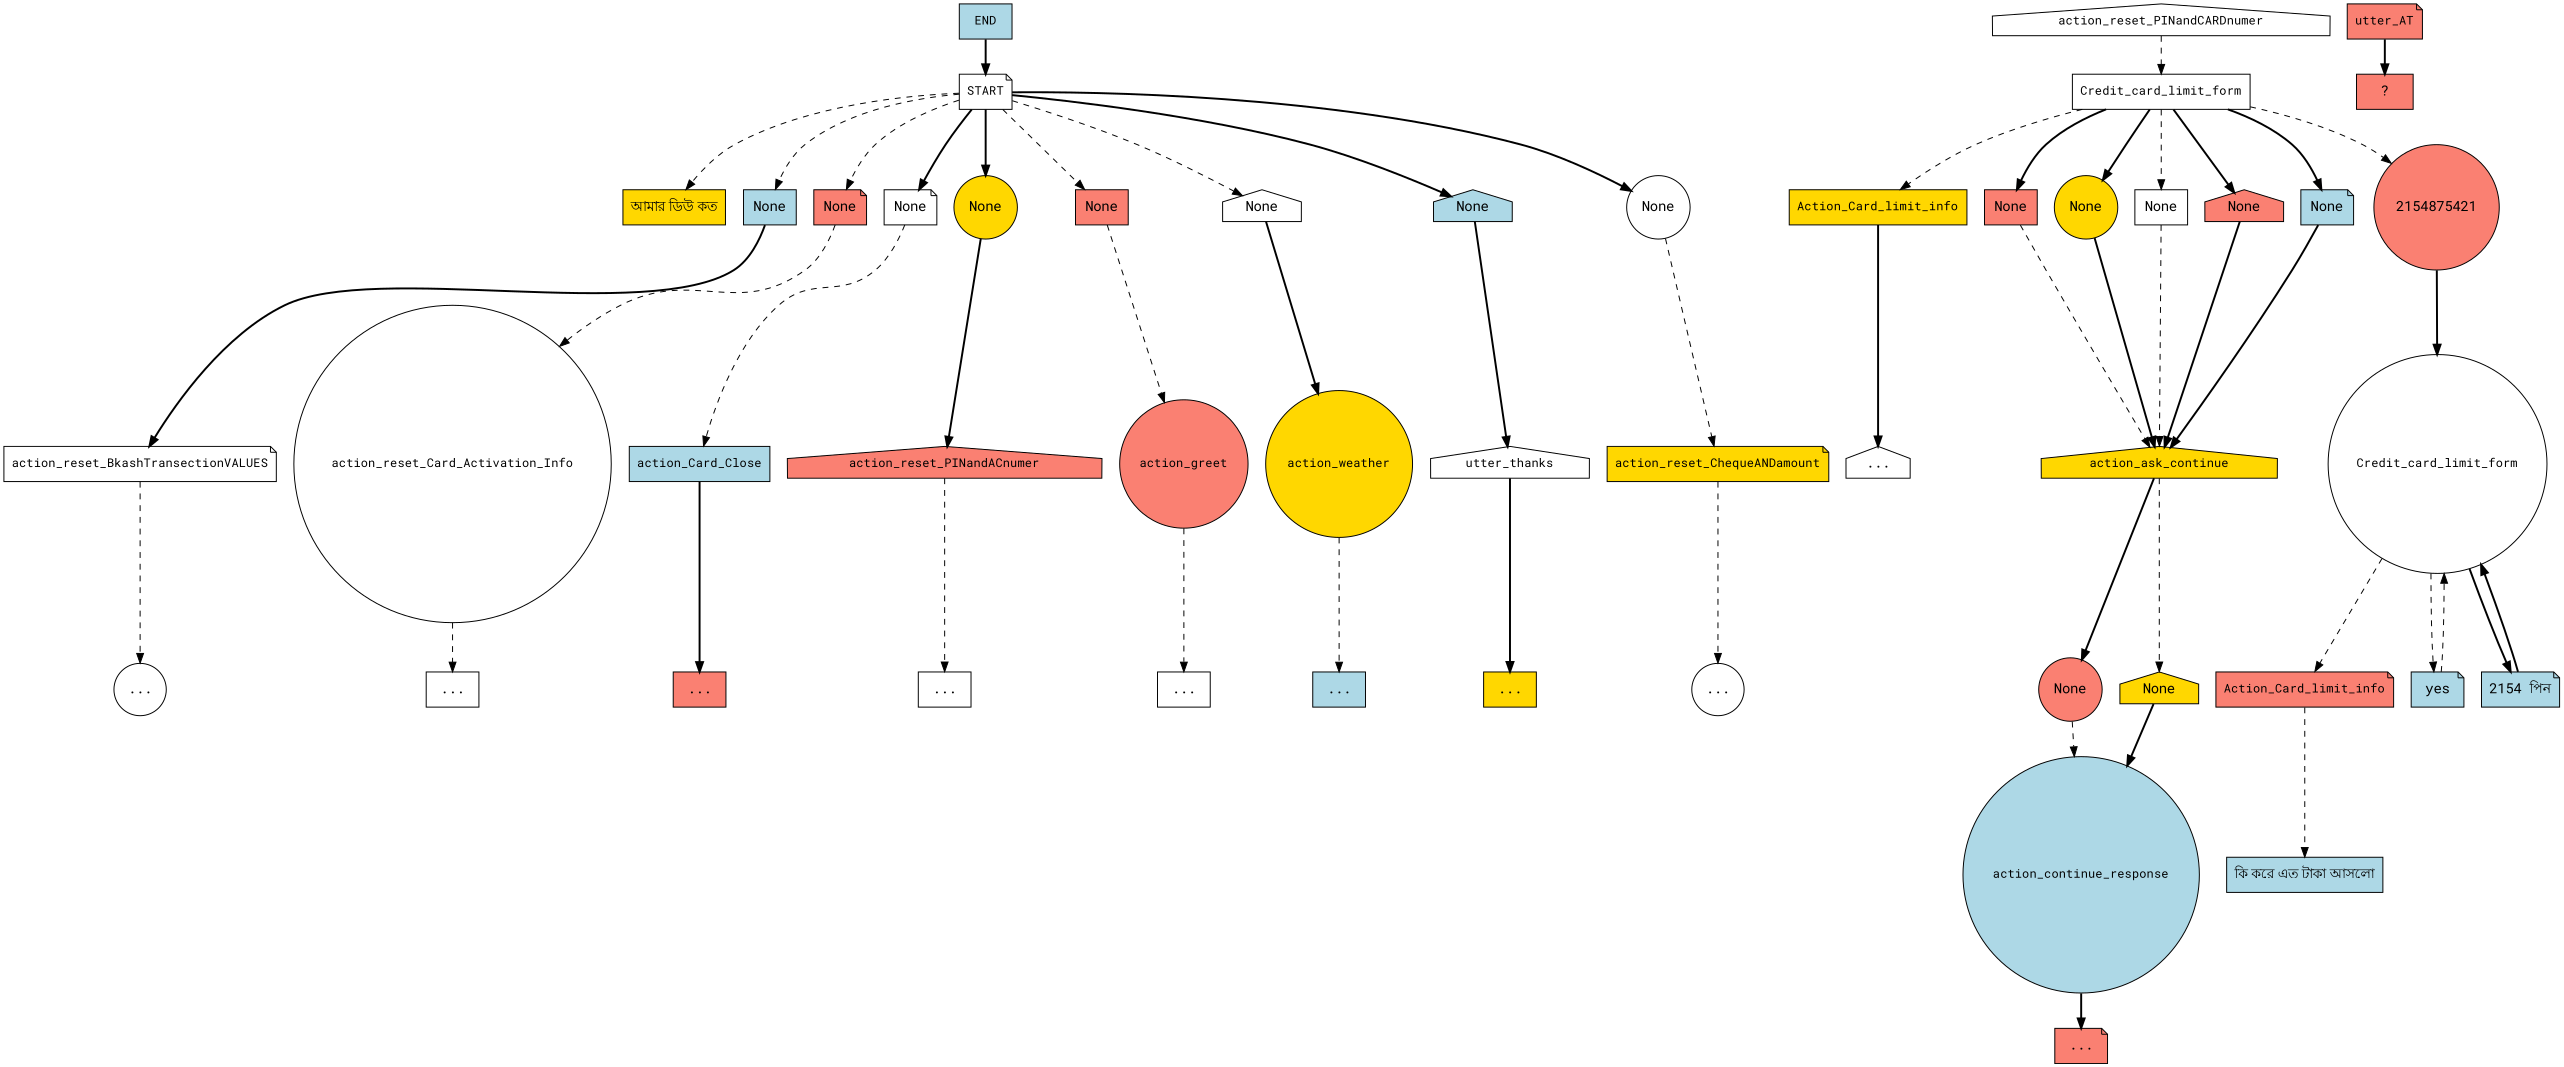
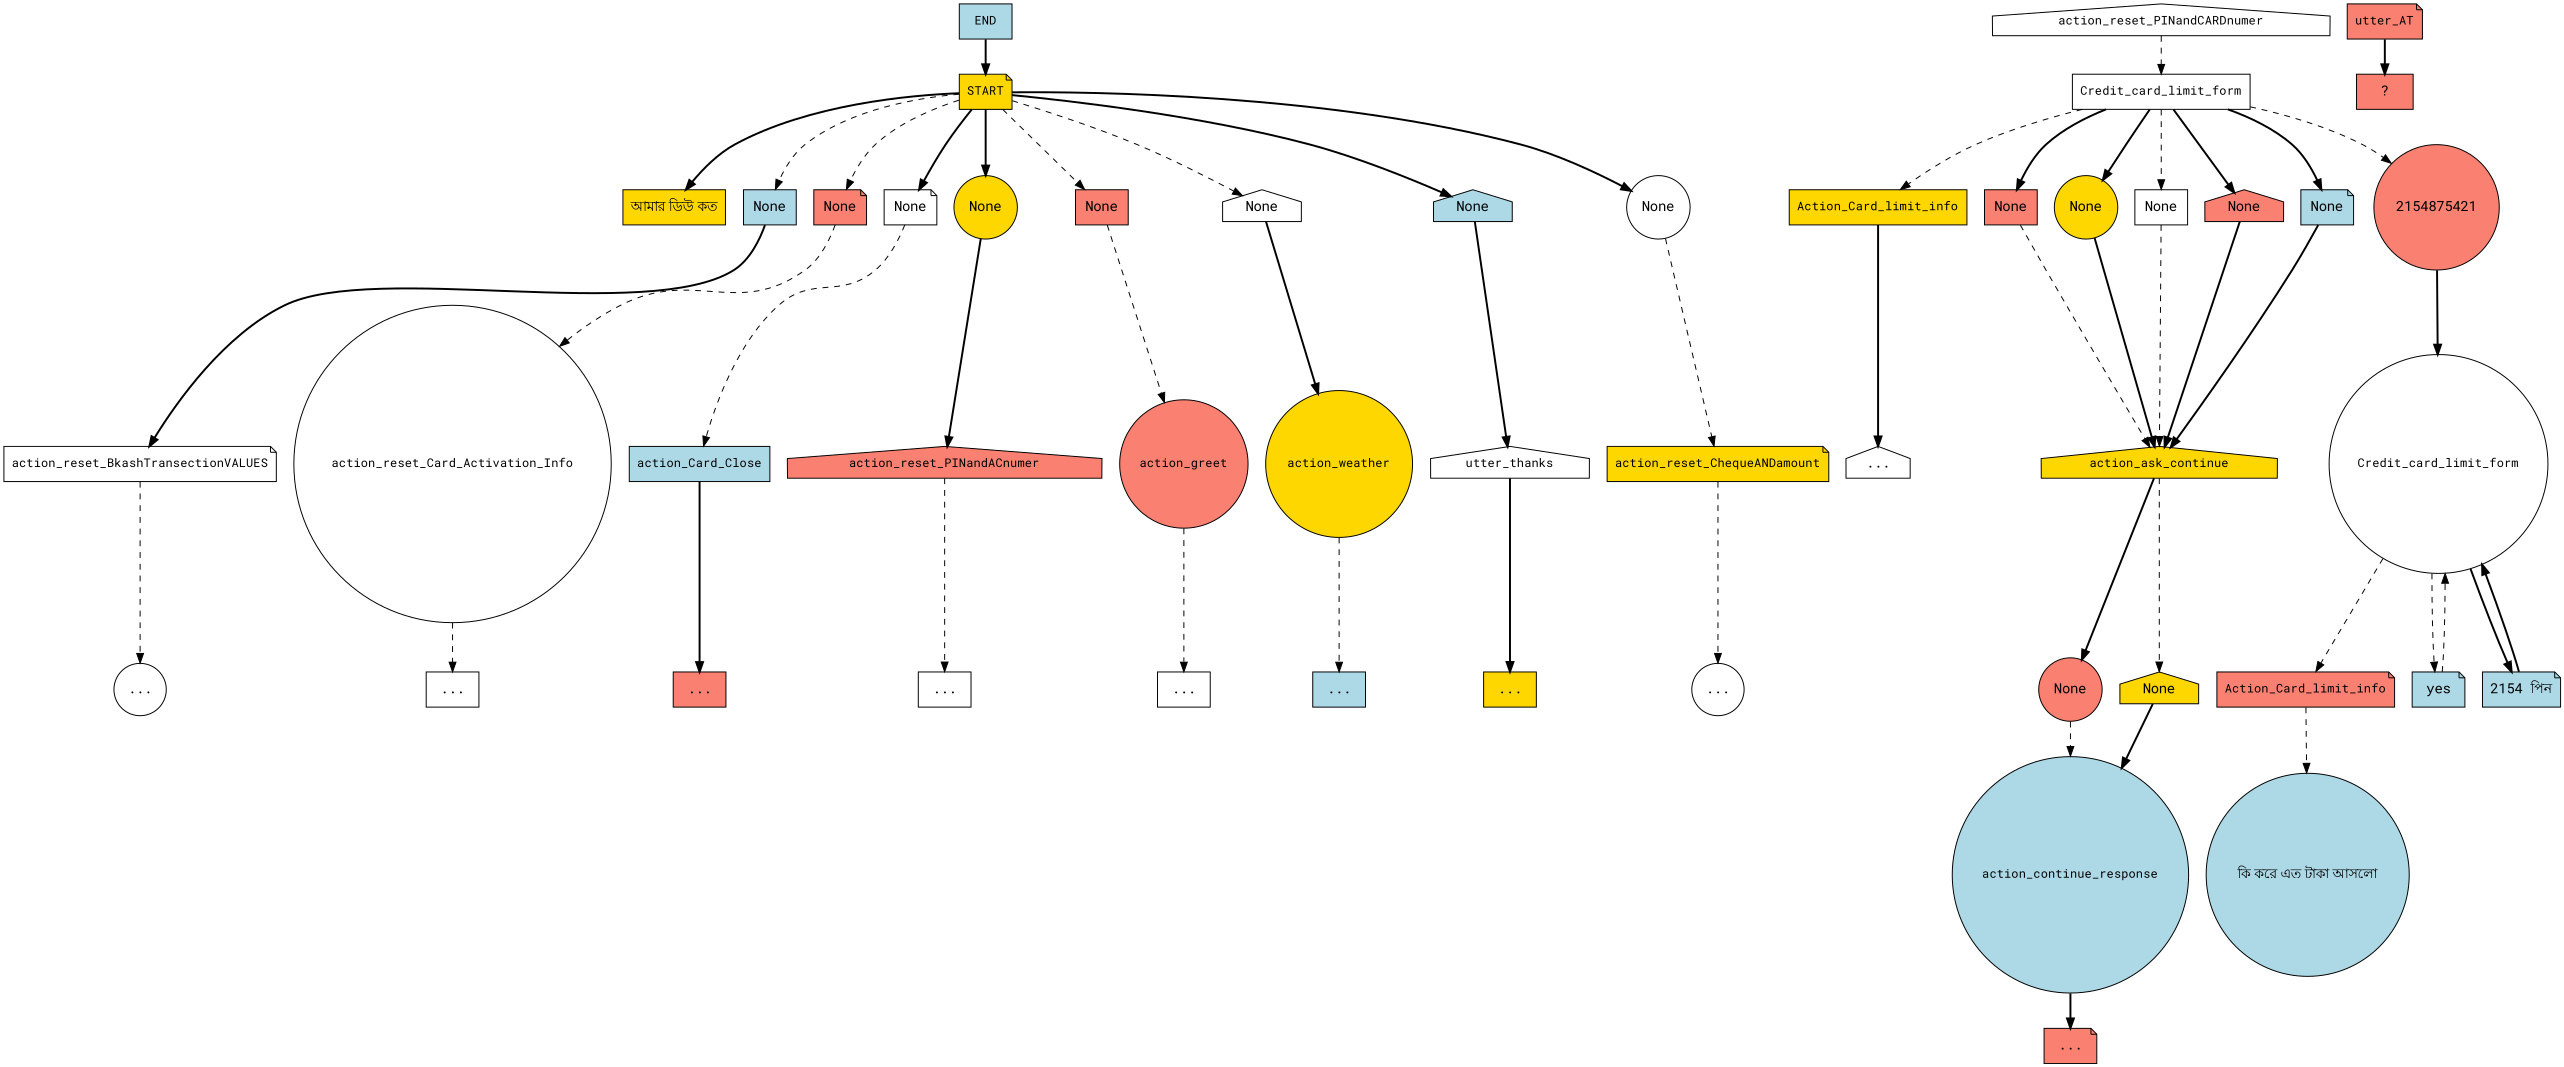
(986, 92) -> (986, 92)
(816, 114) -> (816, 114)
(2305, 875) -> (2308, 875)
